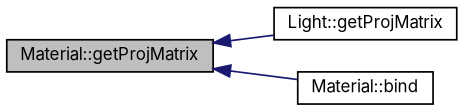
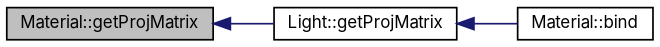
(264, 75) -> (496, 24)
